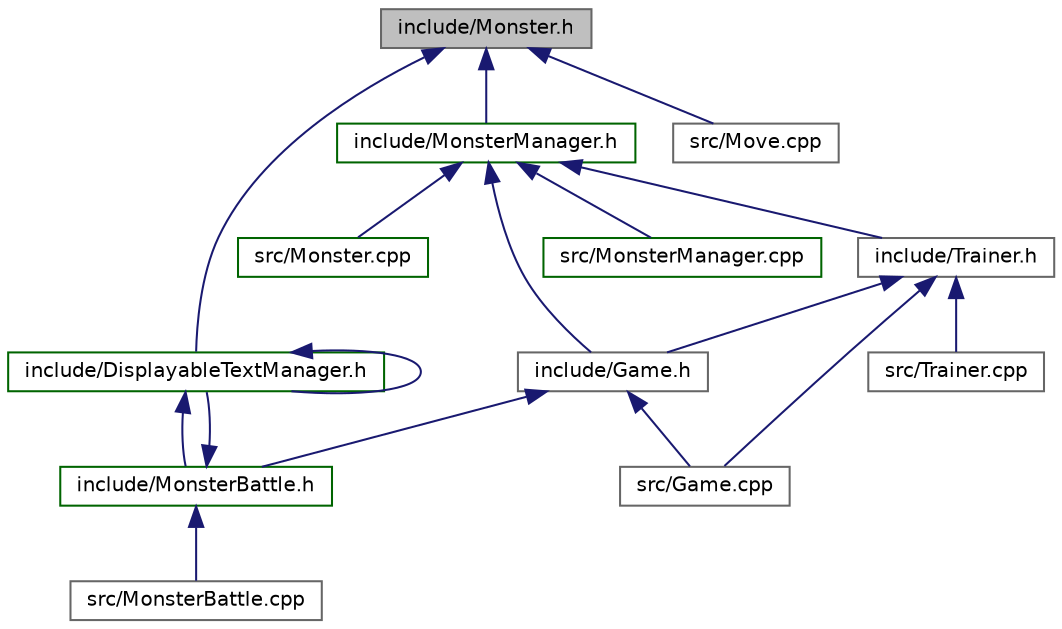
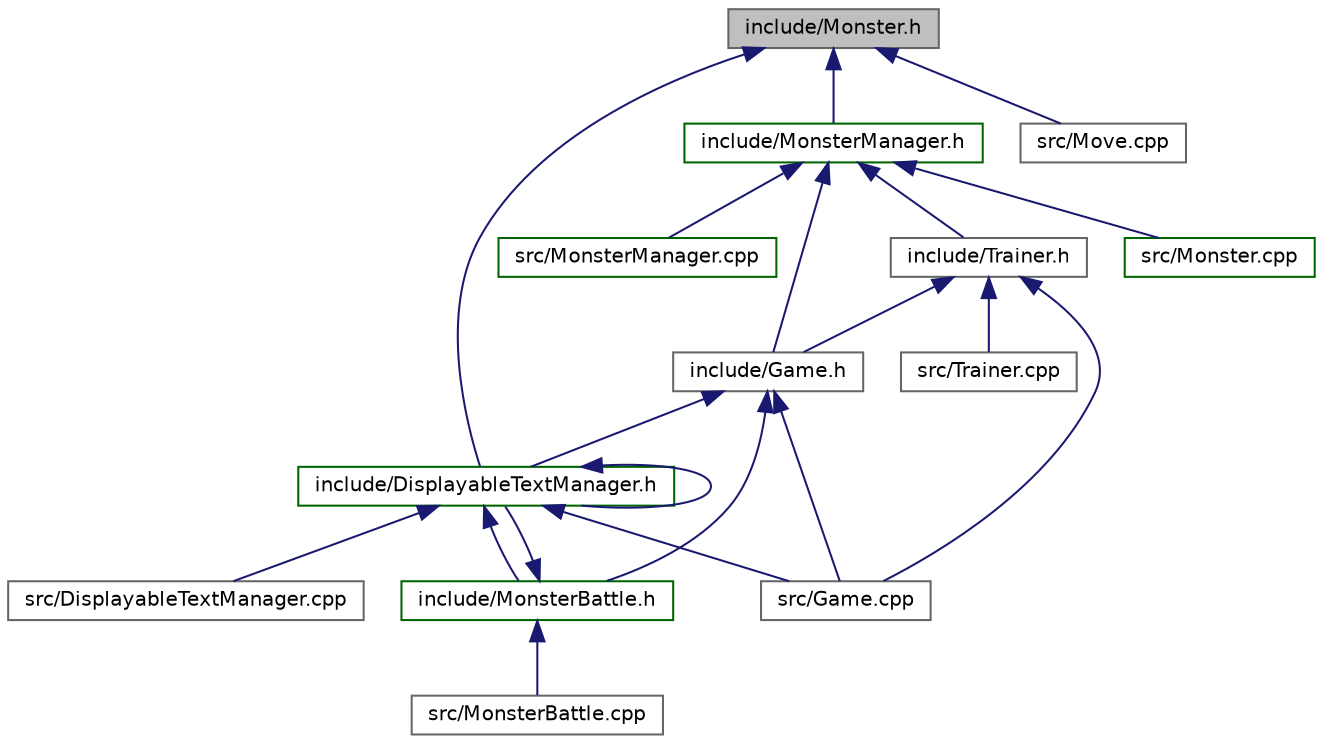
none -> (618, 433)
none -> (659, 541)
none -> (186, 601)
